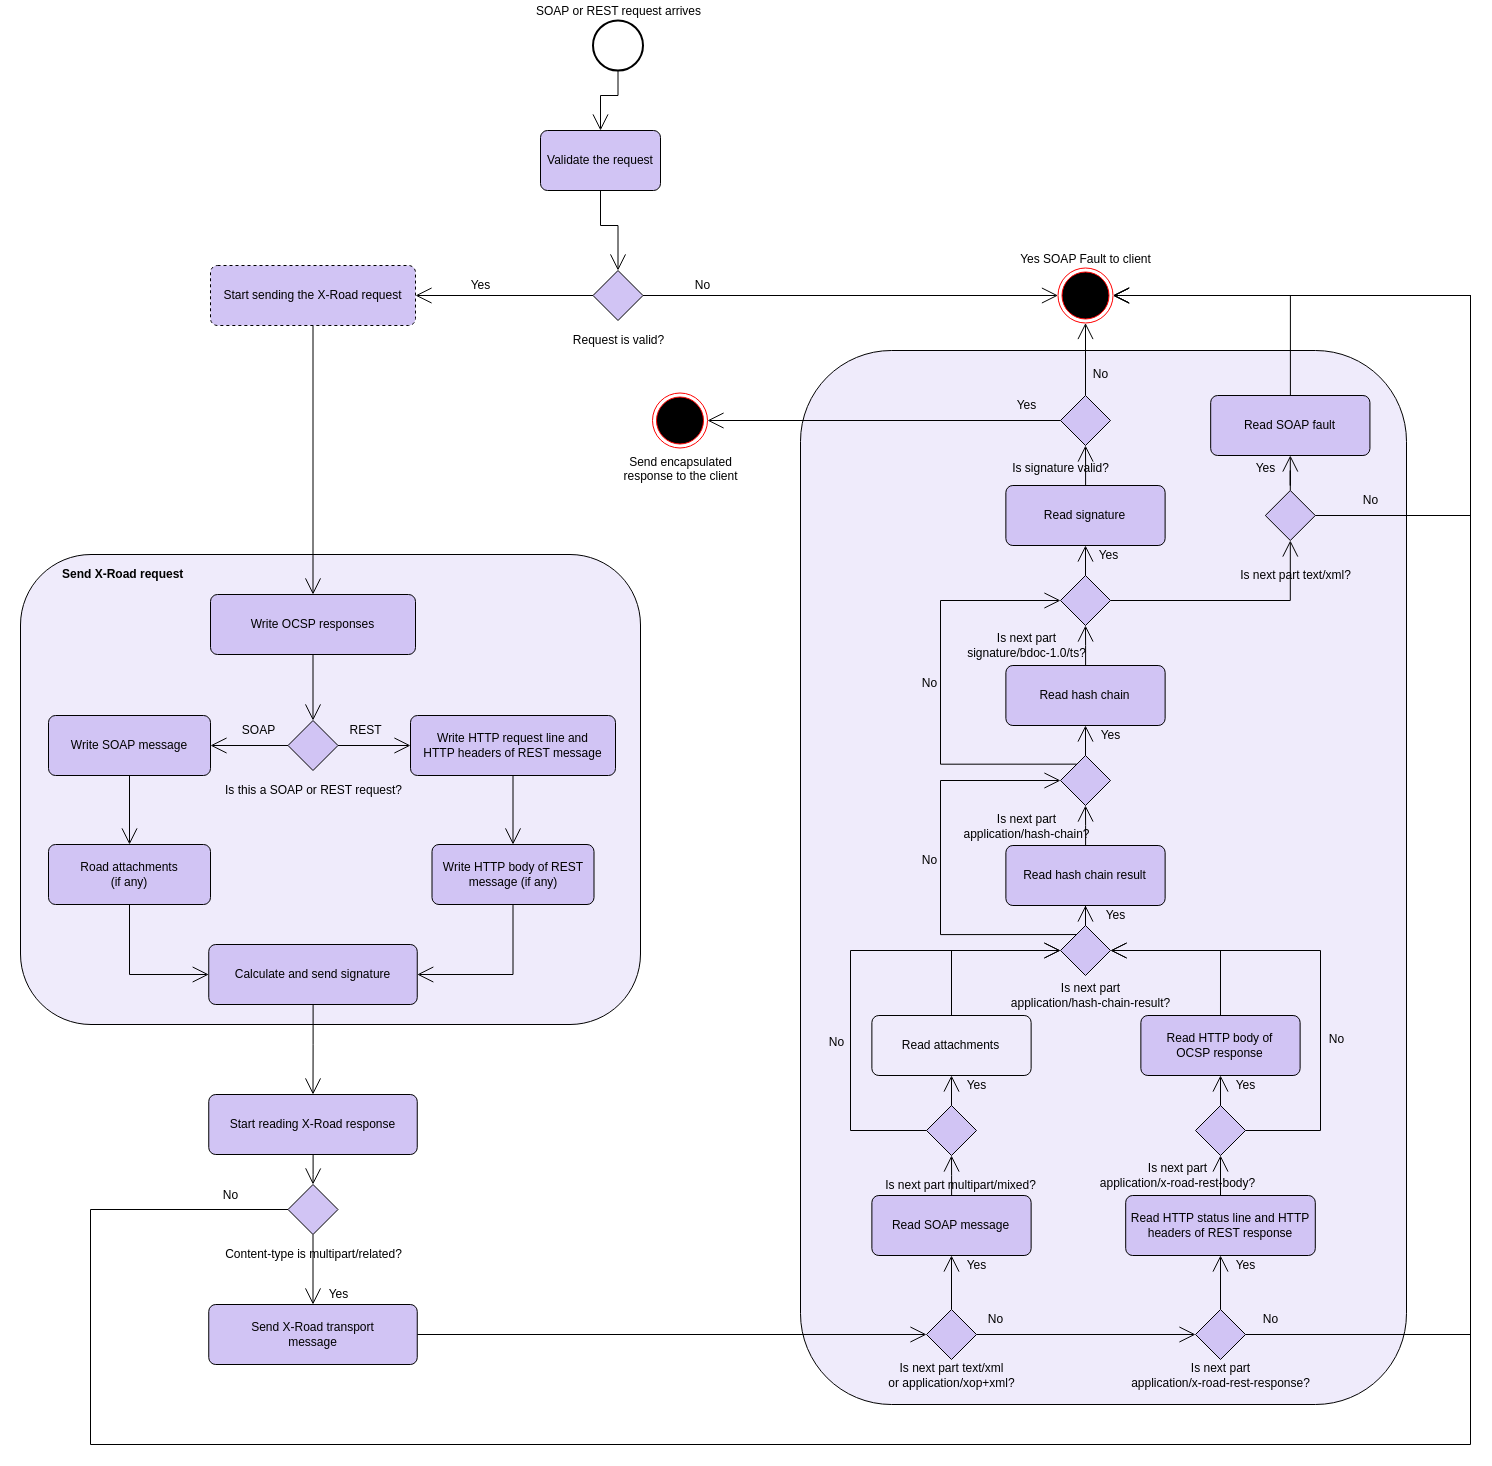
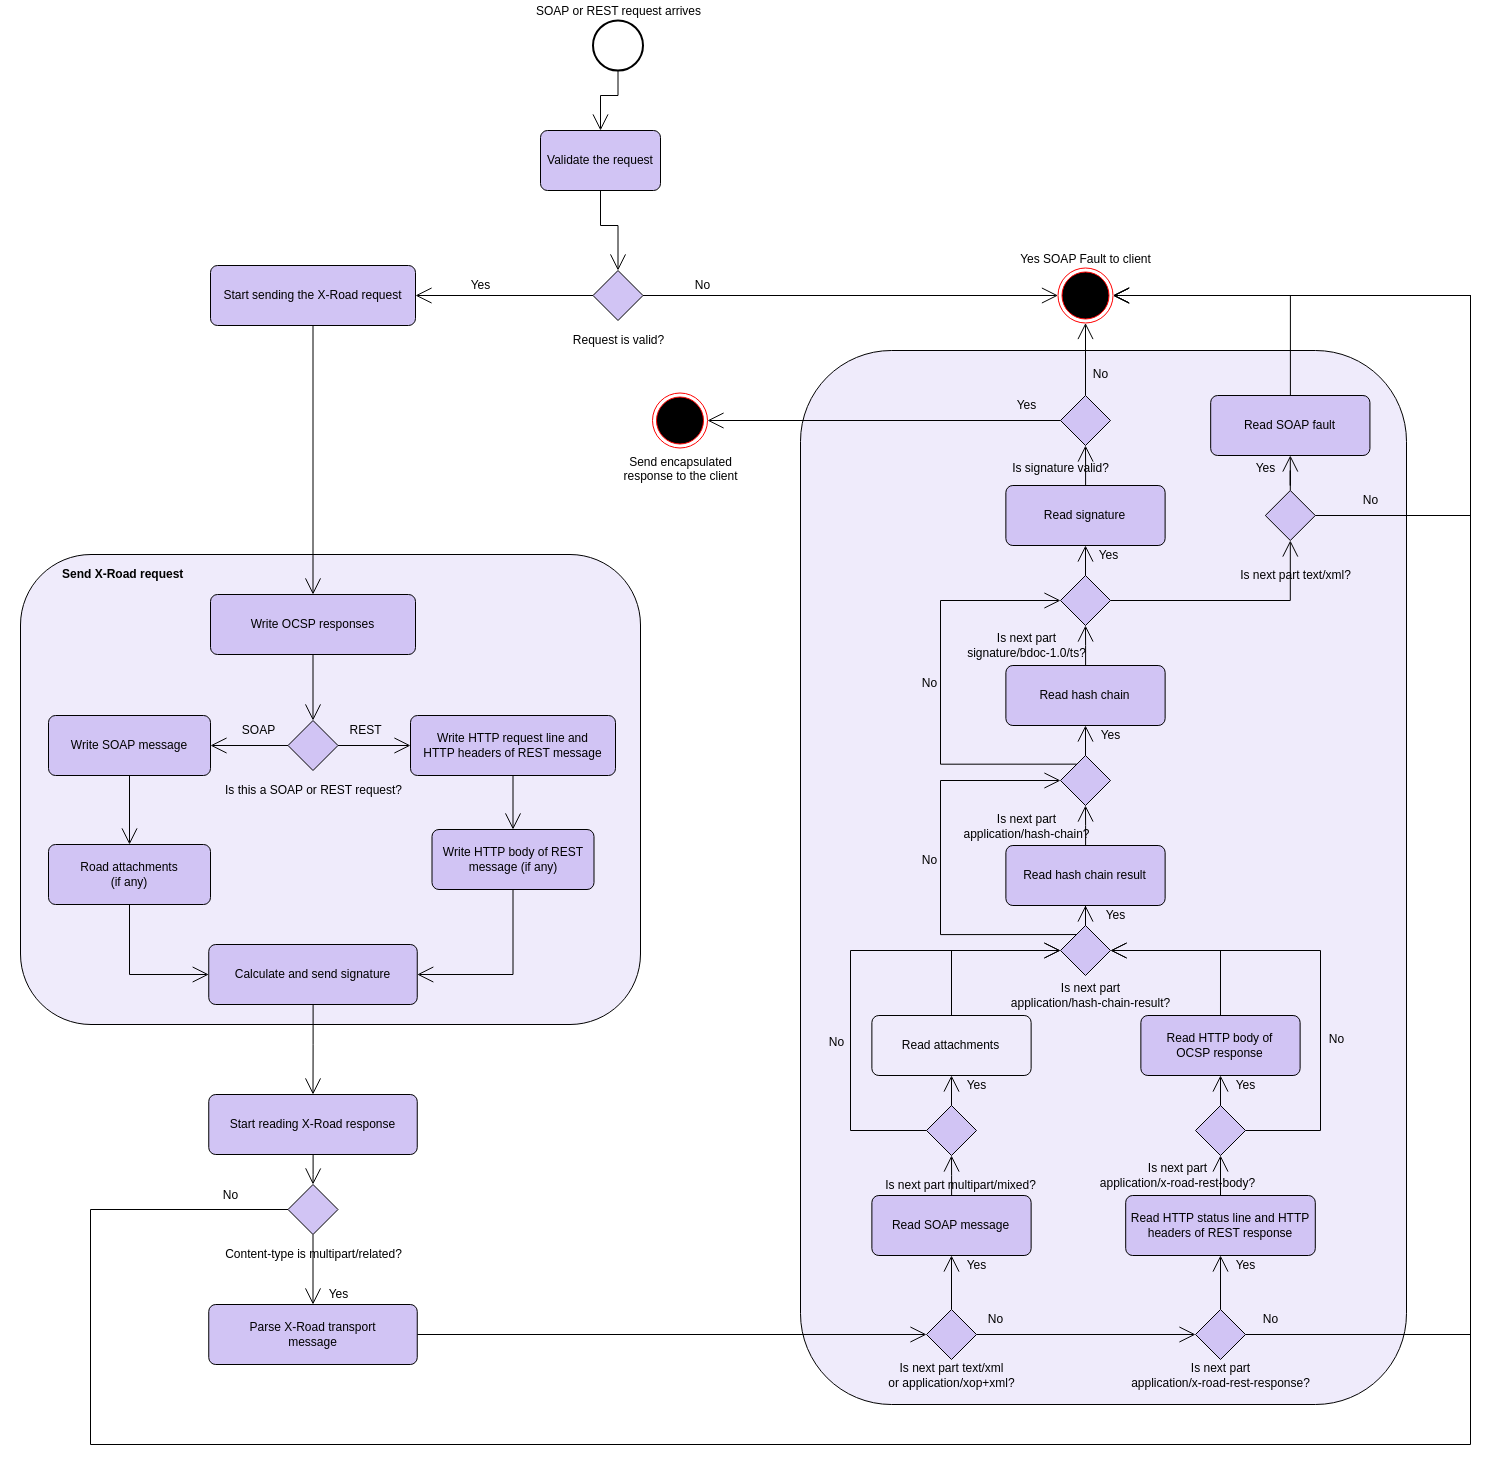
(313, 296) -> (313, 296)
(513, 875) -> (513, 860)
(313, 1335) -> (313, 1335)
